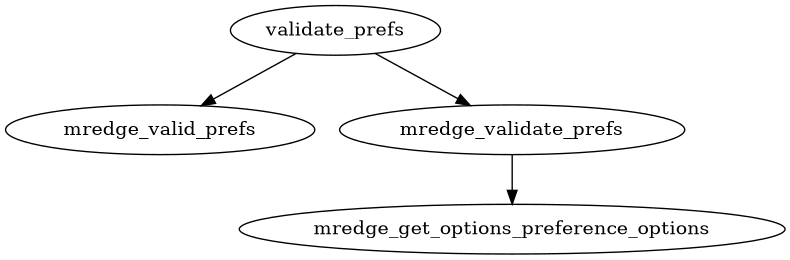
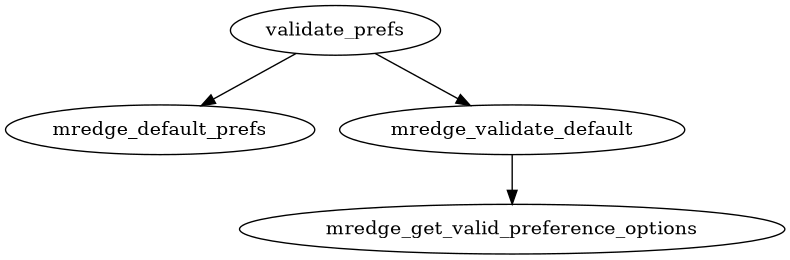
(160, 130) -> (160, 130)
(512, 130) -> (512, 130)
(512, 229) -> (512, 229)
